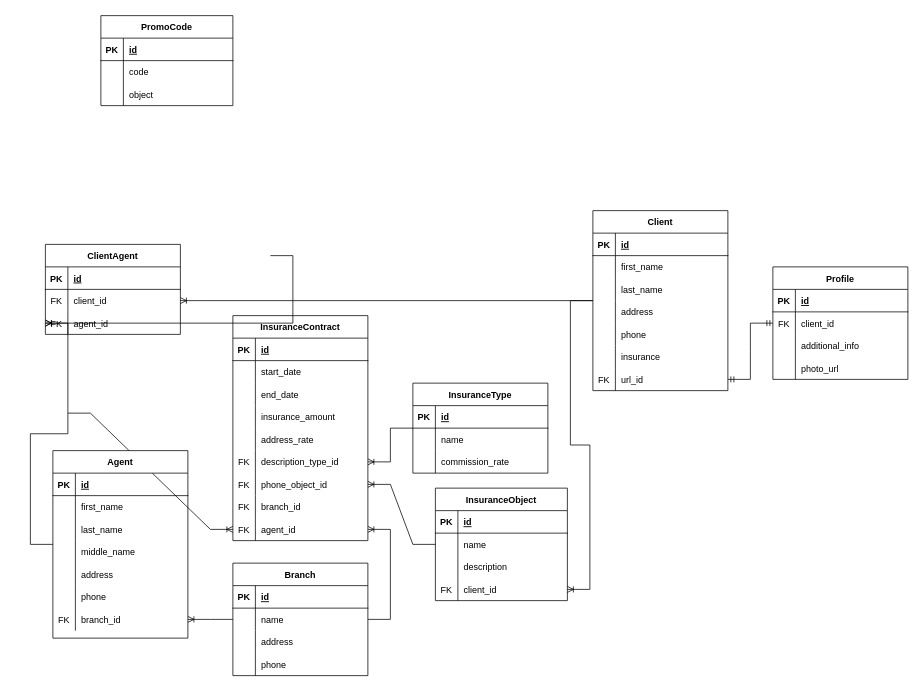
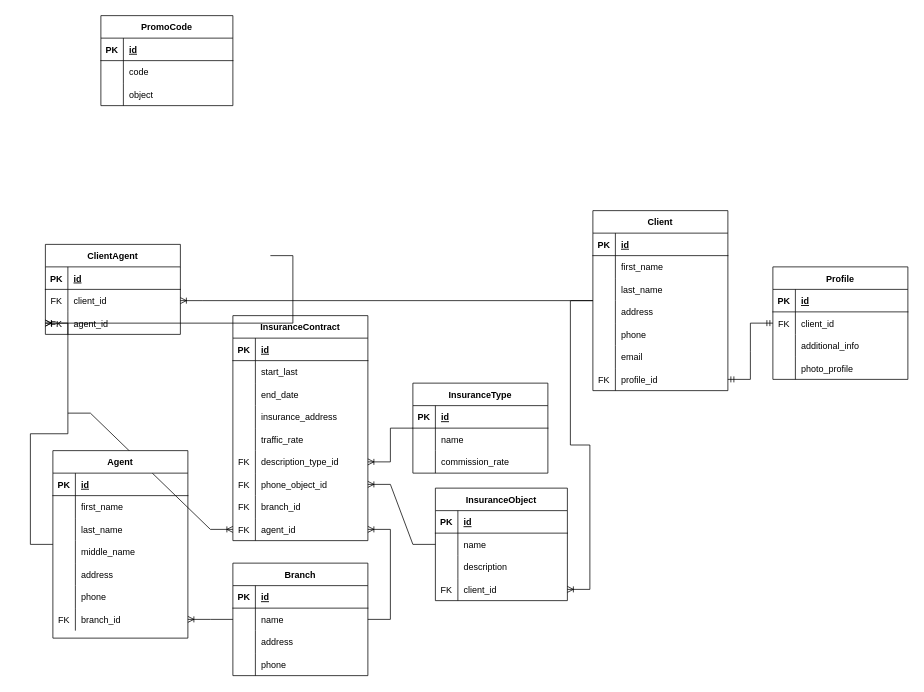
(643, 357) -> (631, 357)
(823, 368) -> (831, 368)
(286, 372) -> (285, 372)
(634, 380) -> (643, 380)
(300, 417) -> (303, 417)
(291, 440) -> (290, 440)
